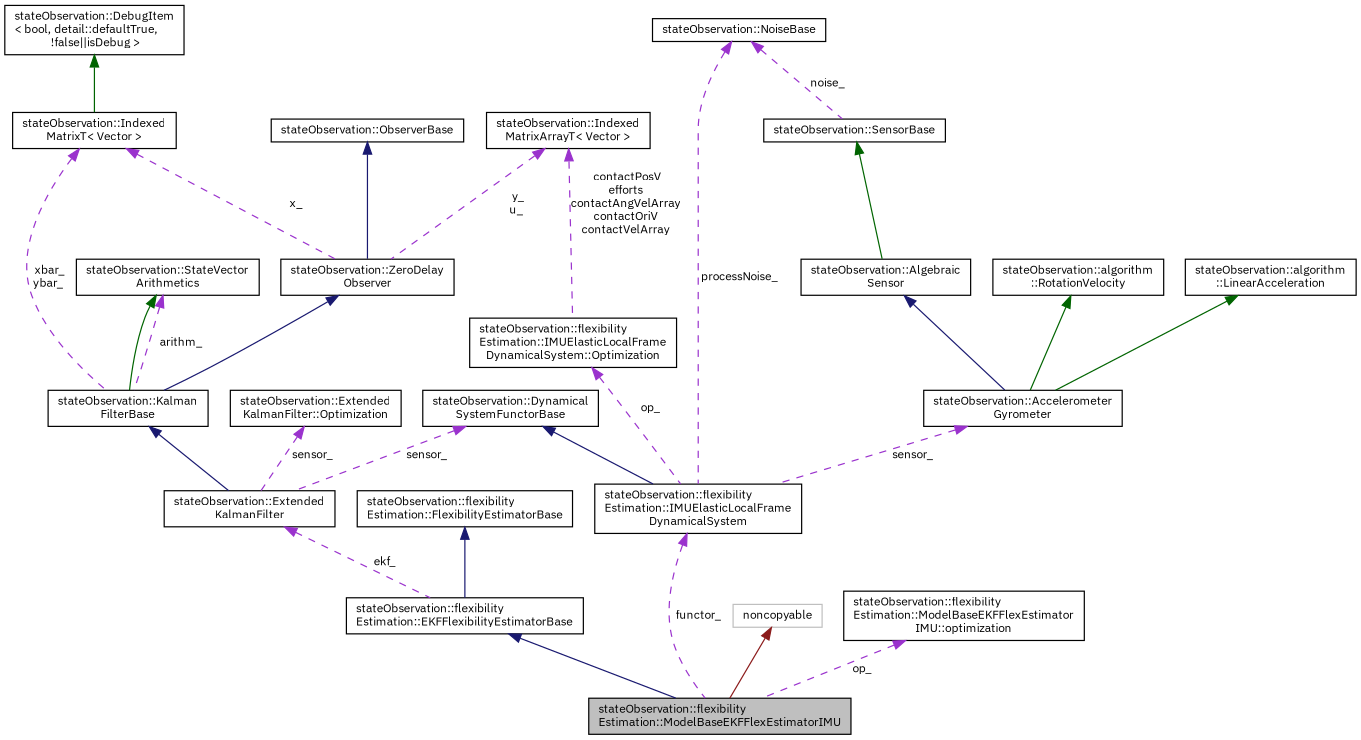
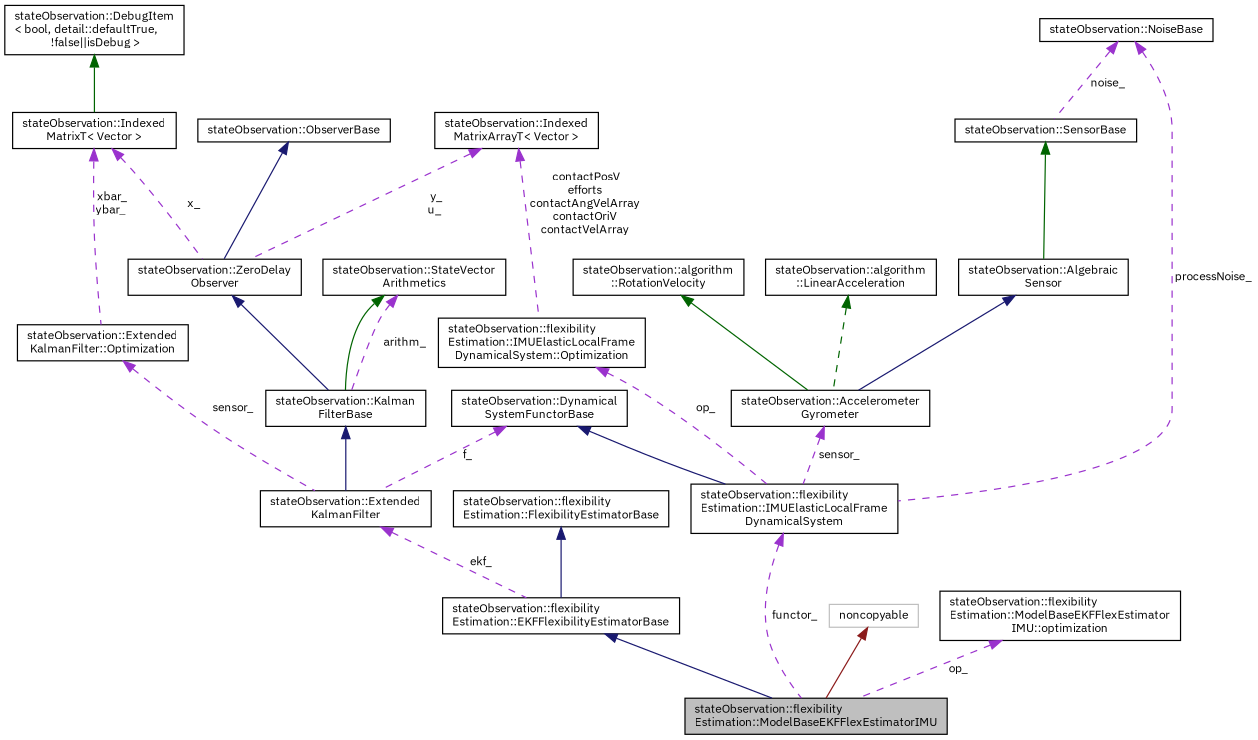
(29, 283) -> (95, 243)
(1141, 346) -> (840, 349)
(426, 455) -> (467, 455)
